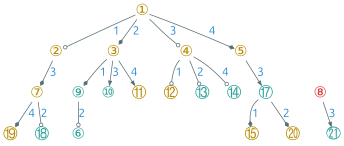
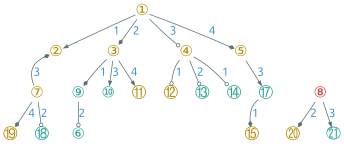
(101, 31) -> (101, 31)
(48, 71) -> (32, 69)
(226, 73) -> (226, 73)
(278, 112) -> (308, 112)
